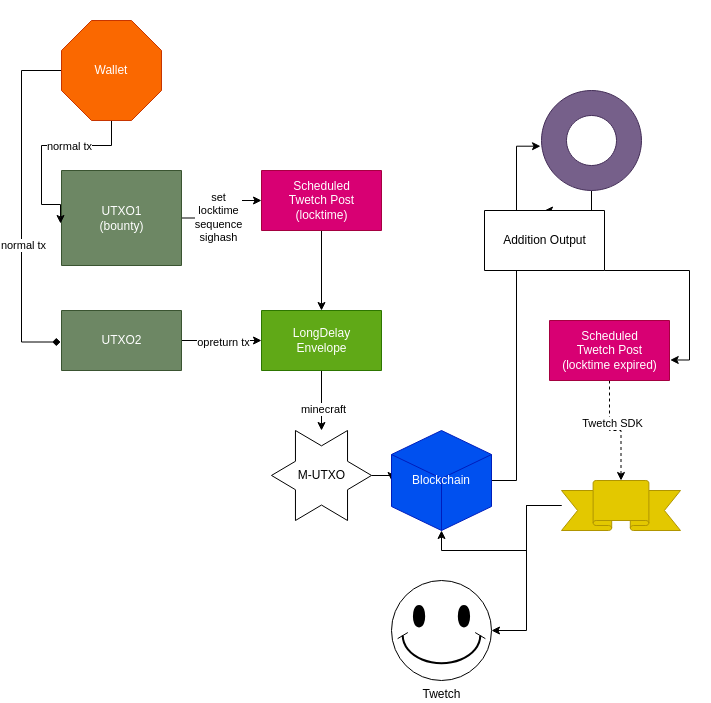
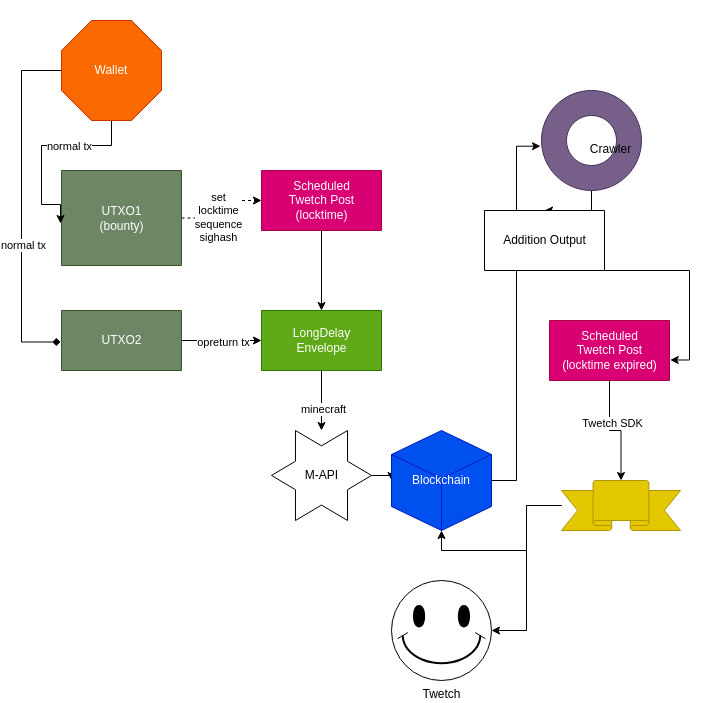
none -> (611, 150)
(249, 201) -> (249, 201)
(621, 444) -> (621, 444)
(322, 476) -> (322, 476)
